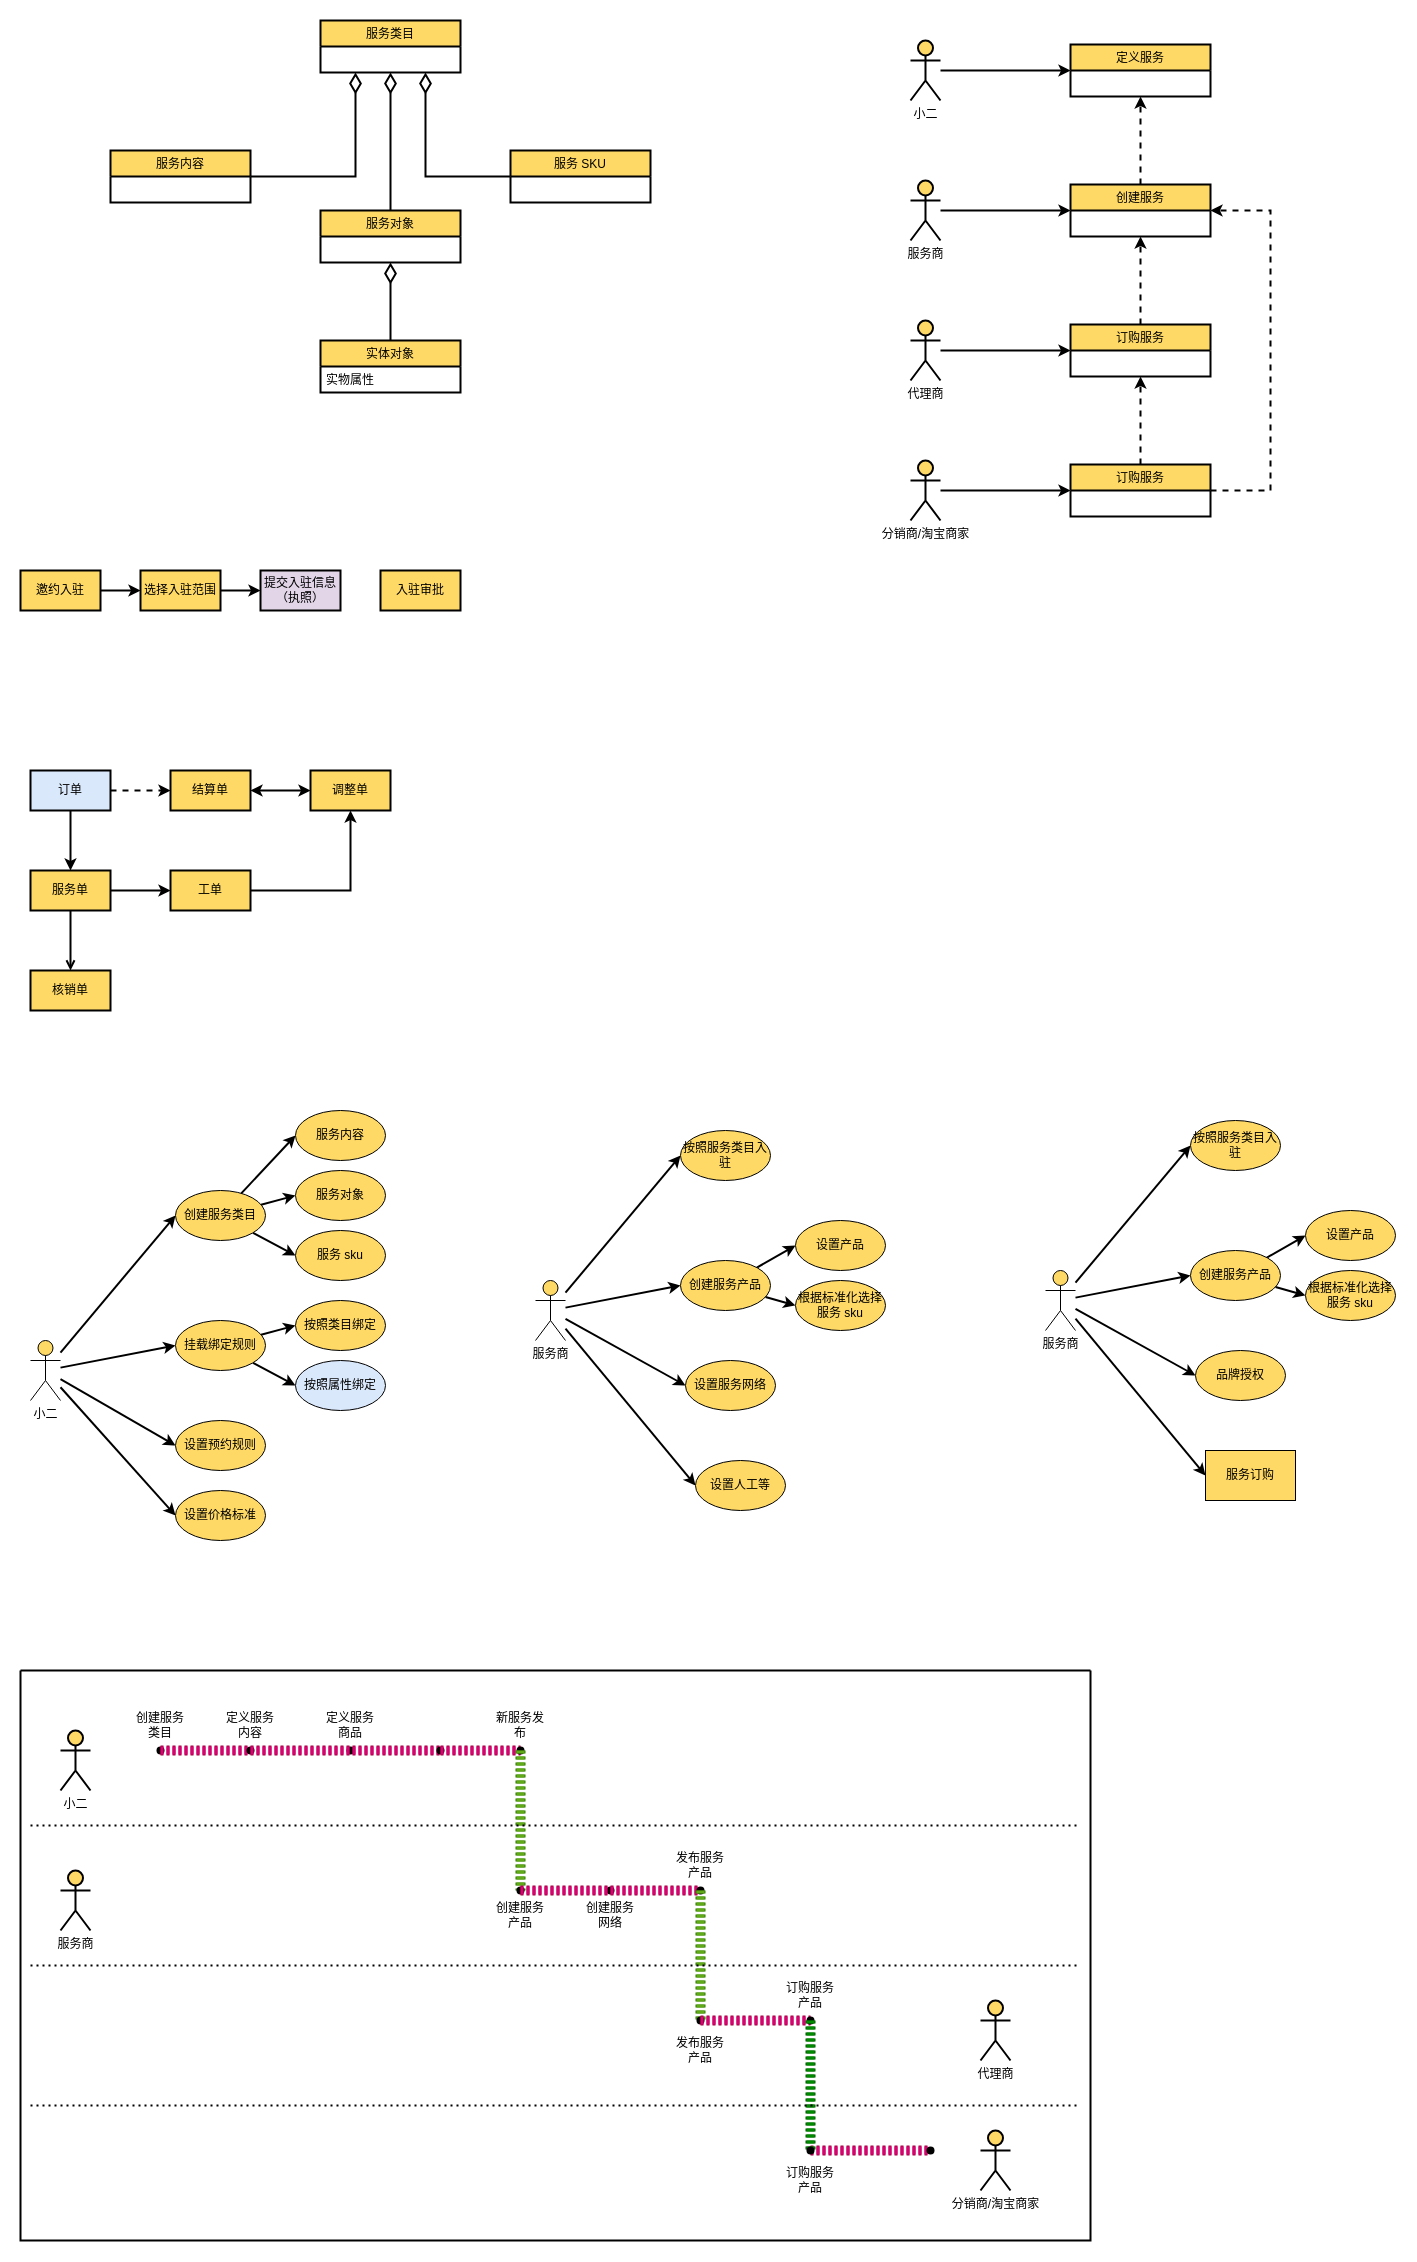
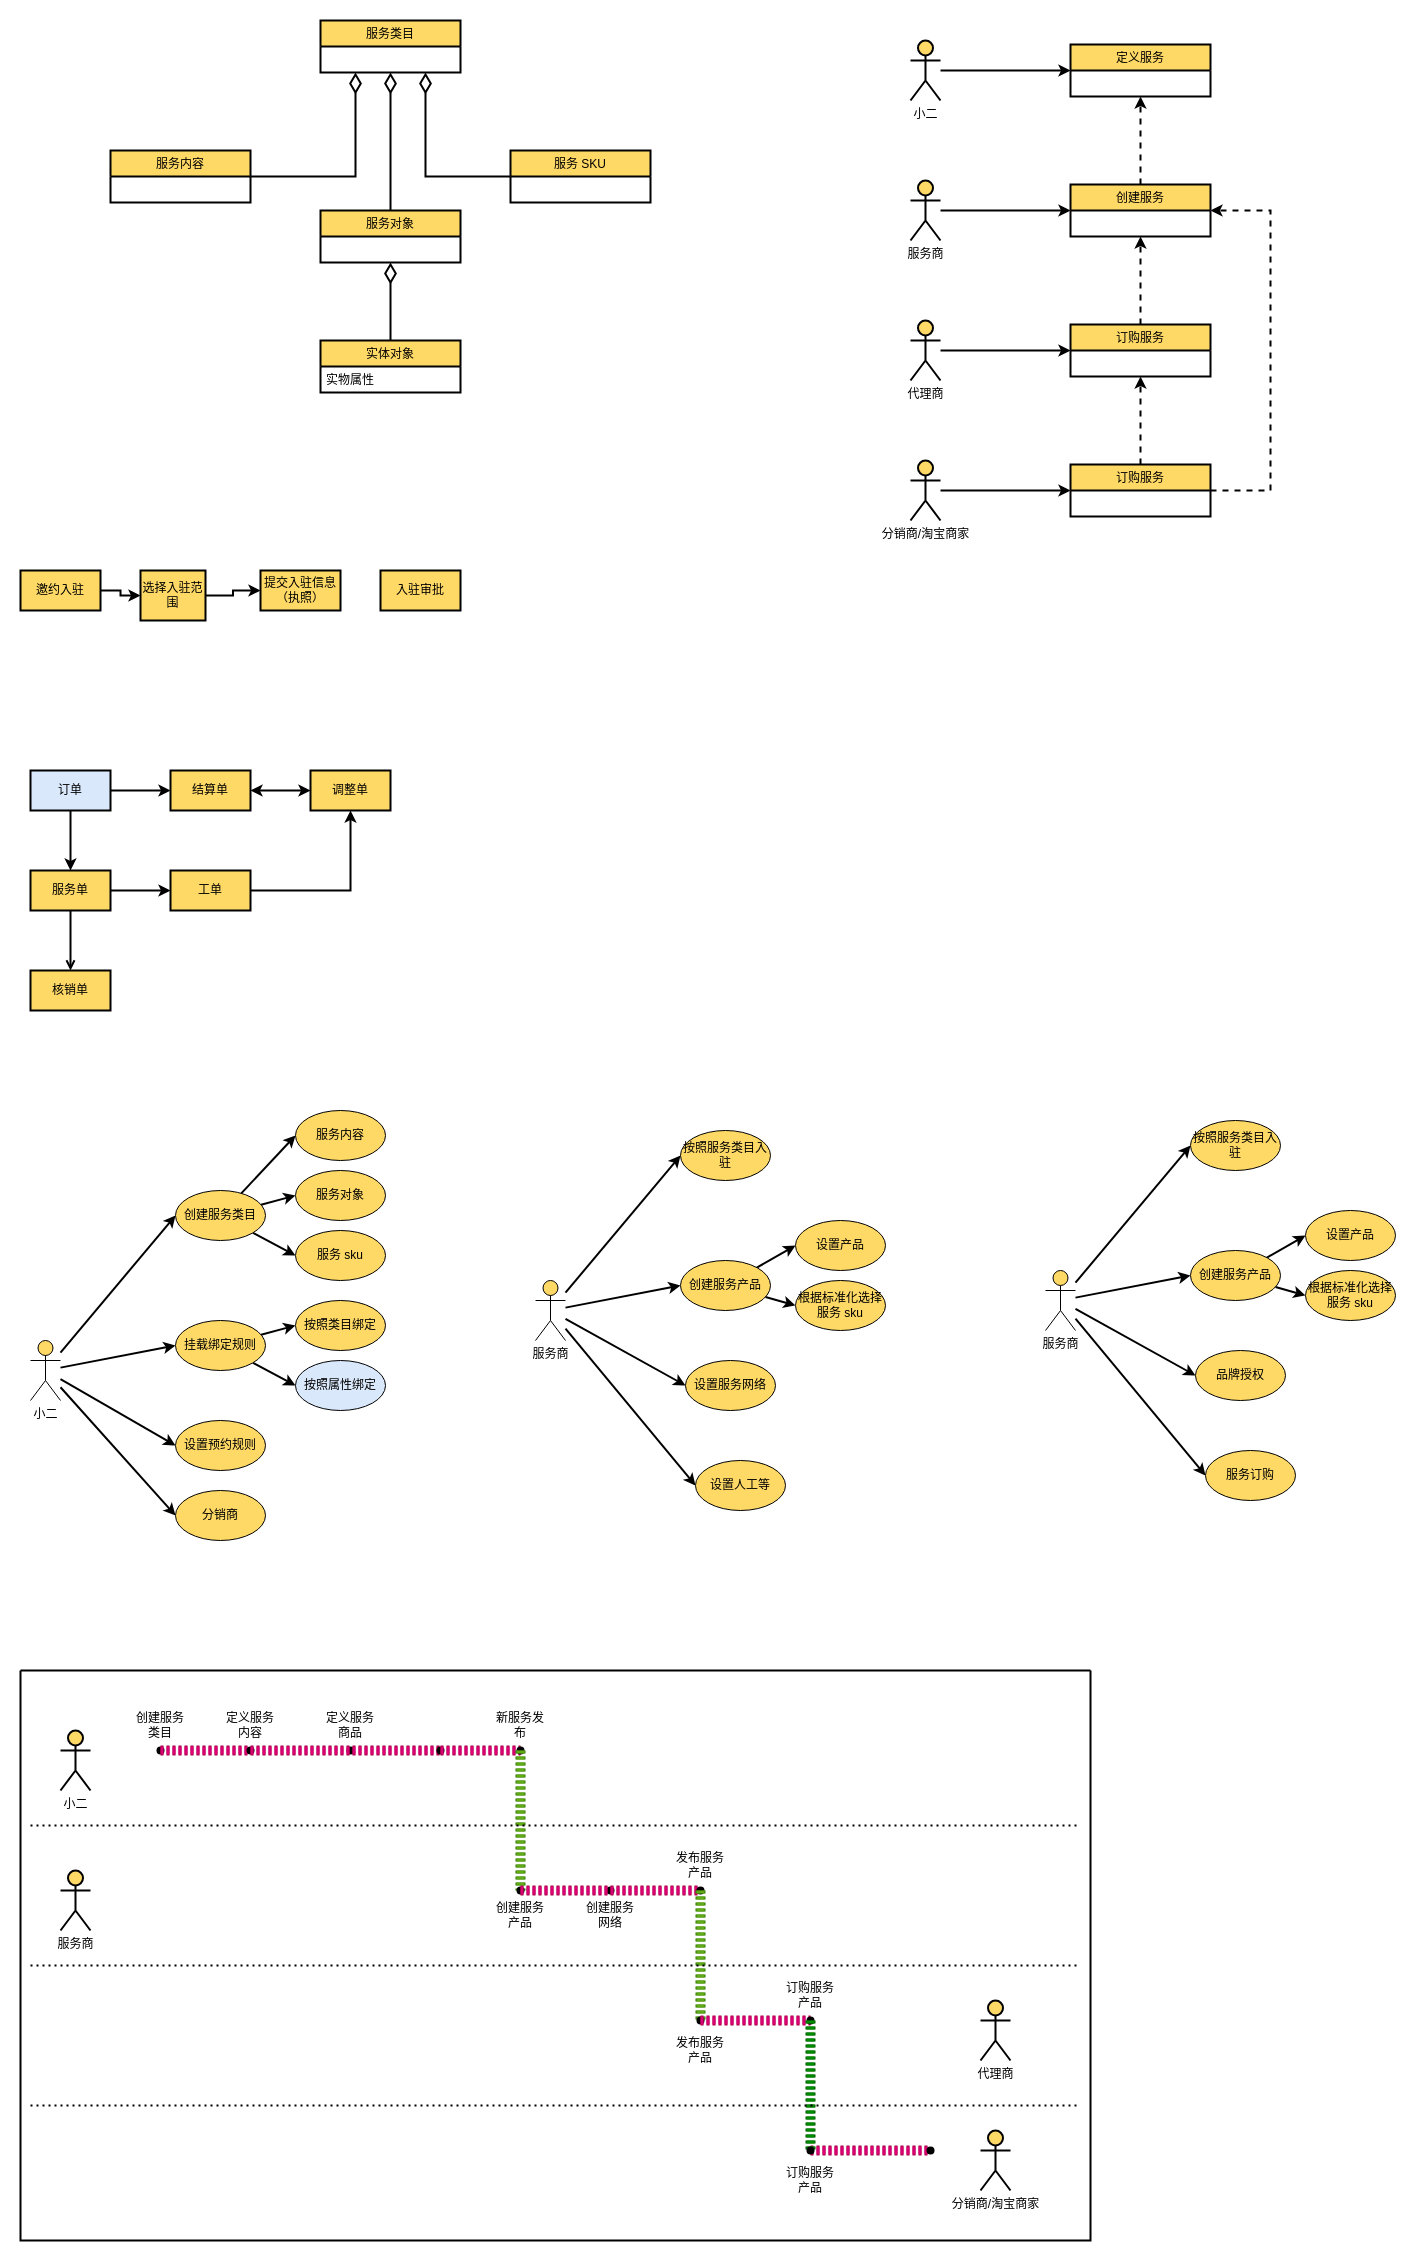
(181, 591) -> (173, 596)
(301, 591) -> (301, 591)
(135, 791) -> (135, 791)
(1251, 1476) -> (1251, 1476)
(221, 1516) -> (221, 1516)
